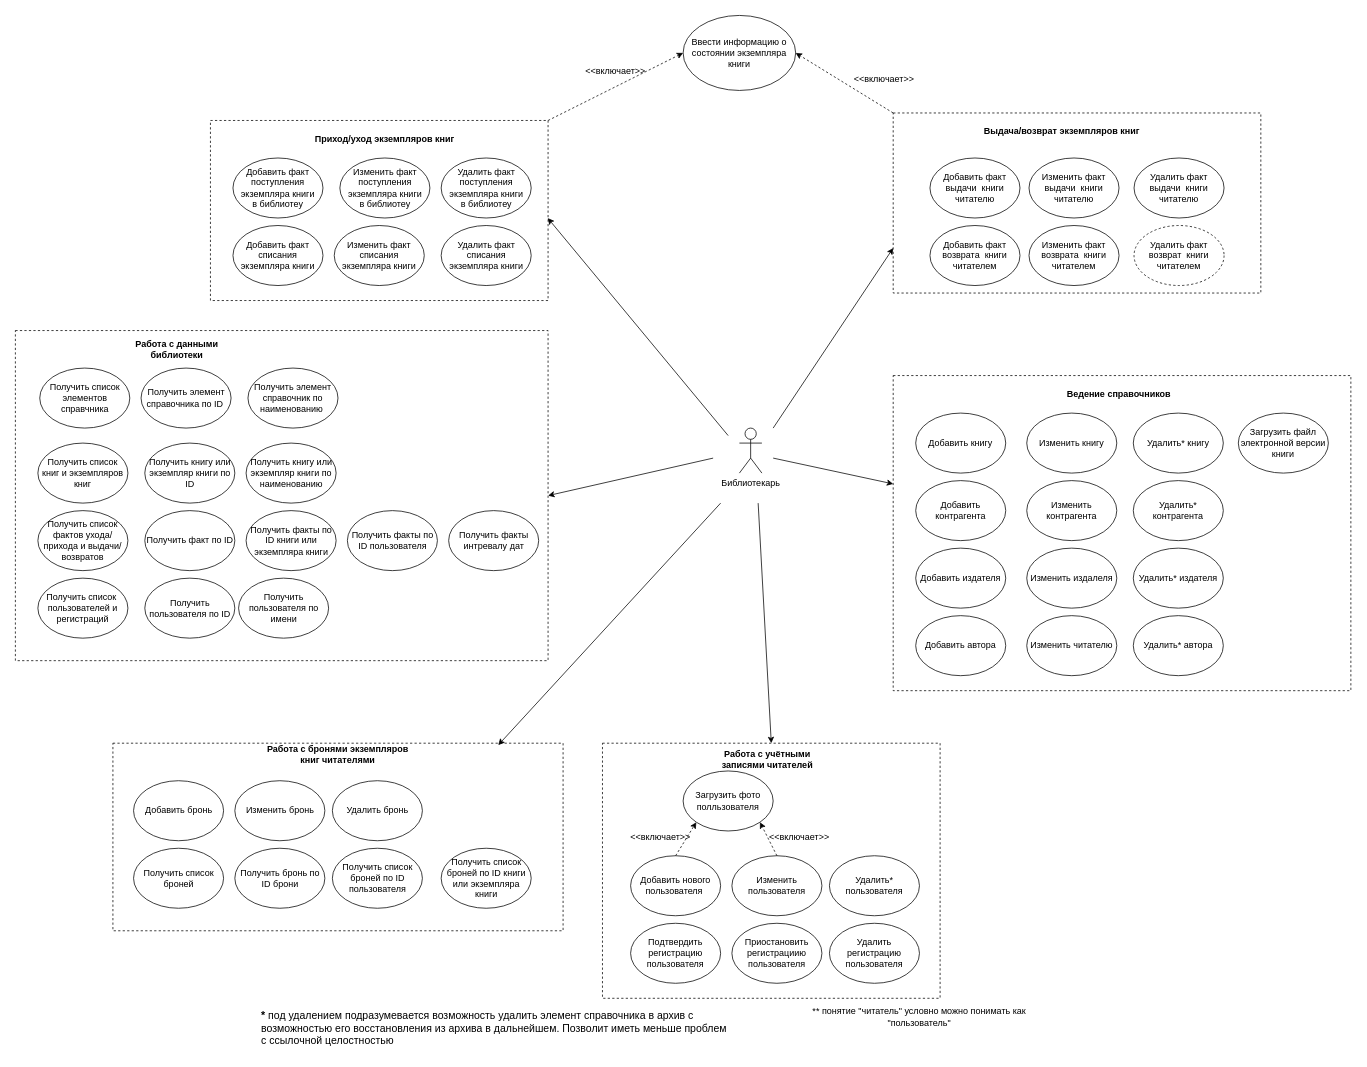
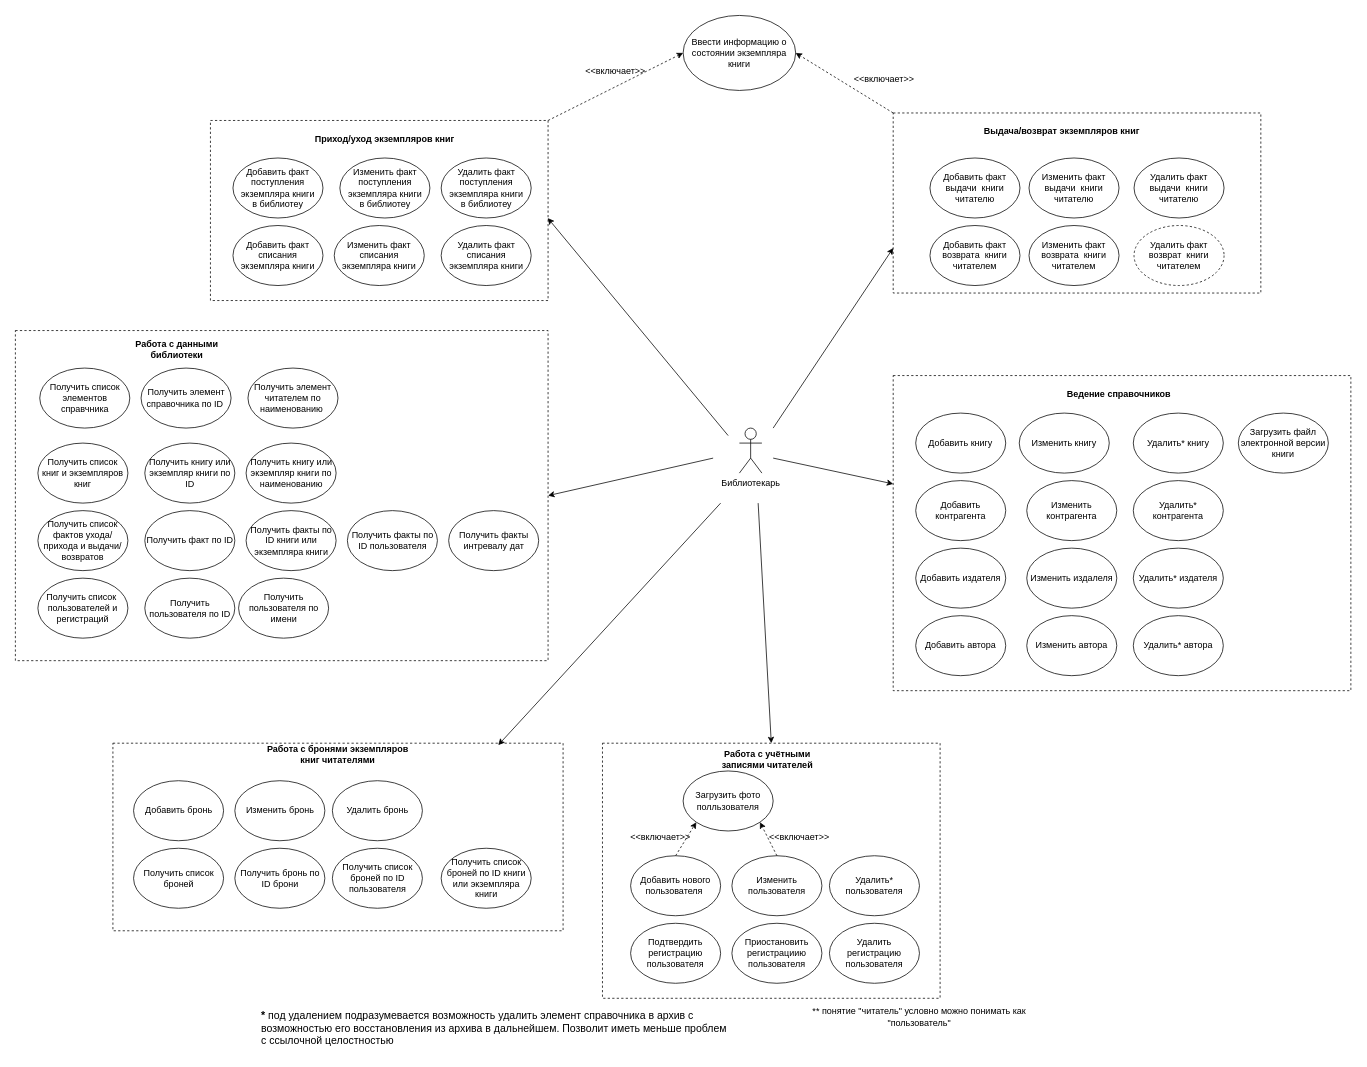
(293, 398) -> (293, 398)
(1071, 443) -> (1064, 443)
(1071, 645) -> (1071, 645)
